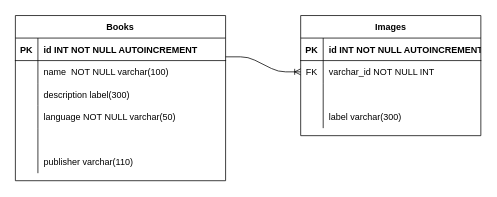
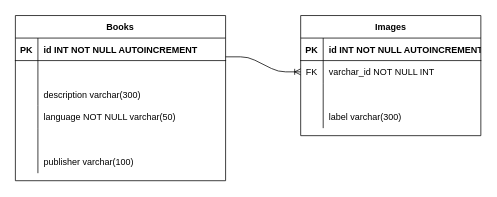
(132, 72) -> none
(93, 95) -> (100, 95)
(95, 162) -> (95, 162)
